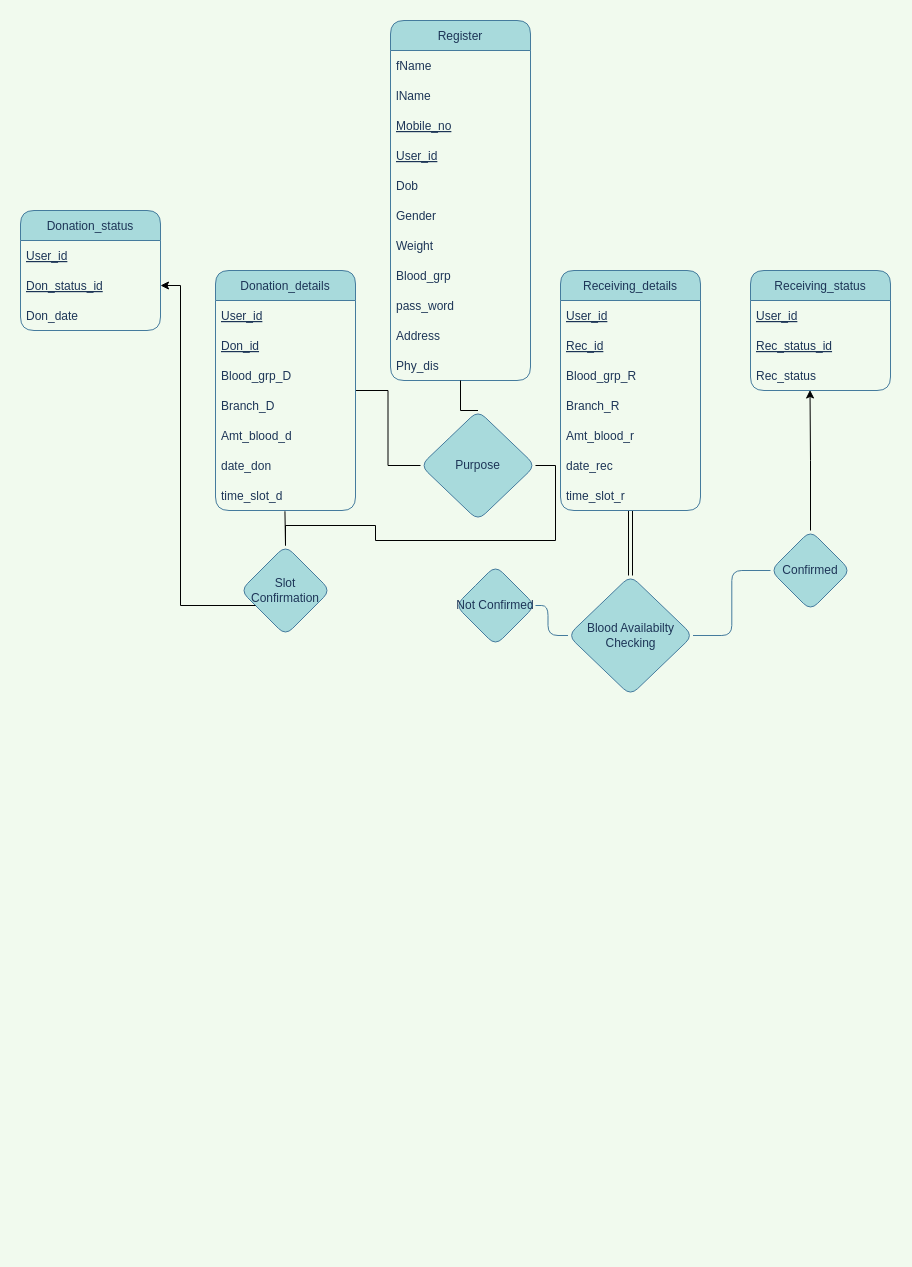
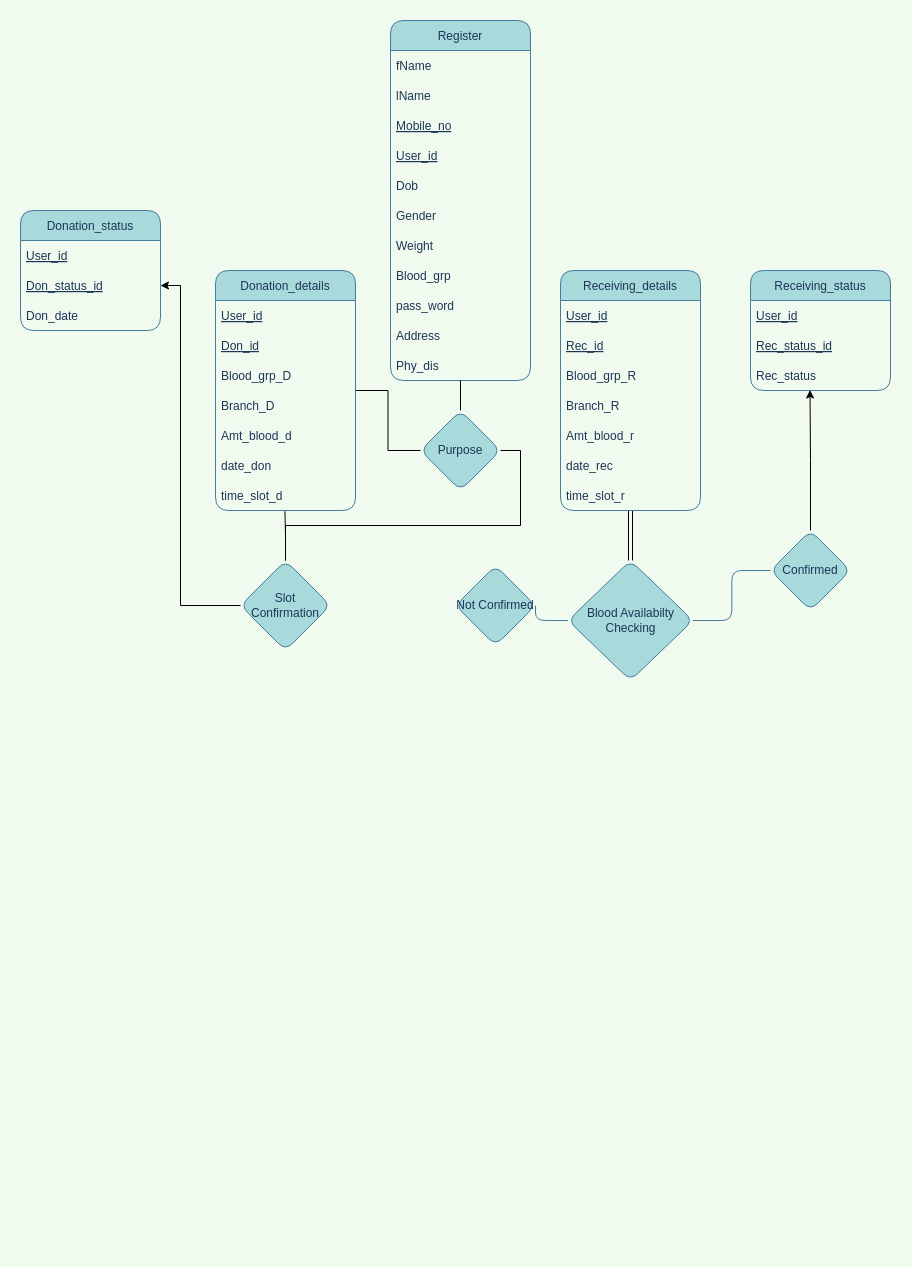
(478, 466) -> (461, 451)
(286, 591) -> (286, 606)
(631, 636) -> (631, 621)
